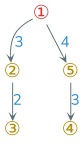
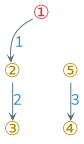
(55, 41) -> none
(19, 43) -> (19, 43)
